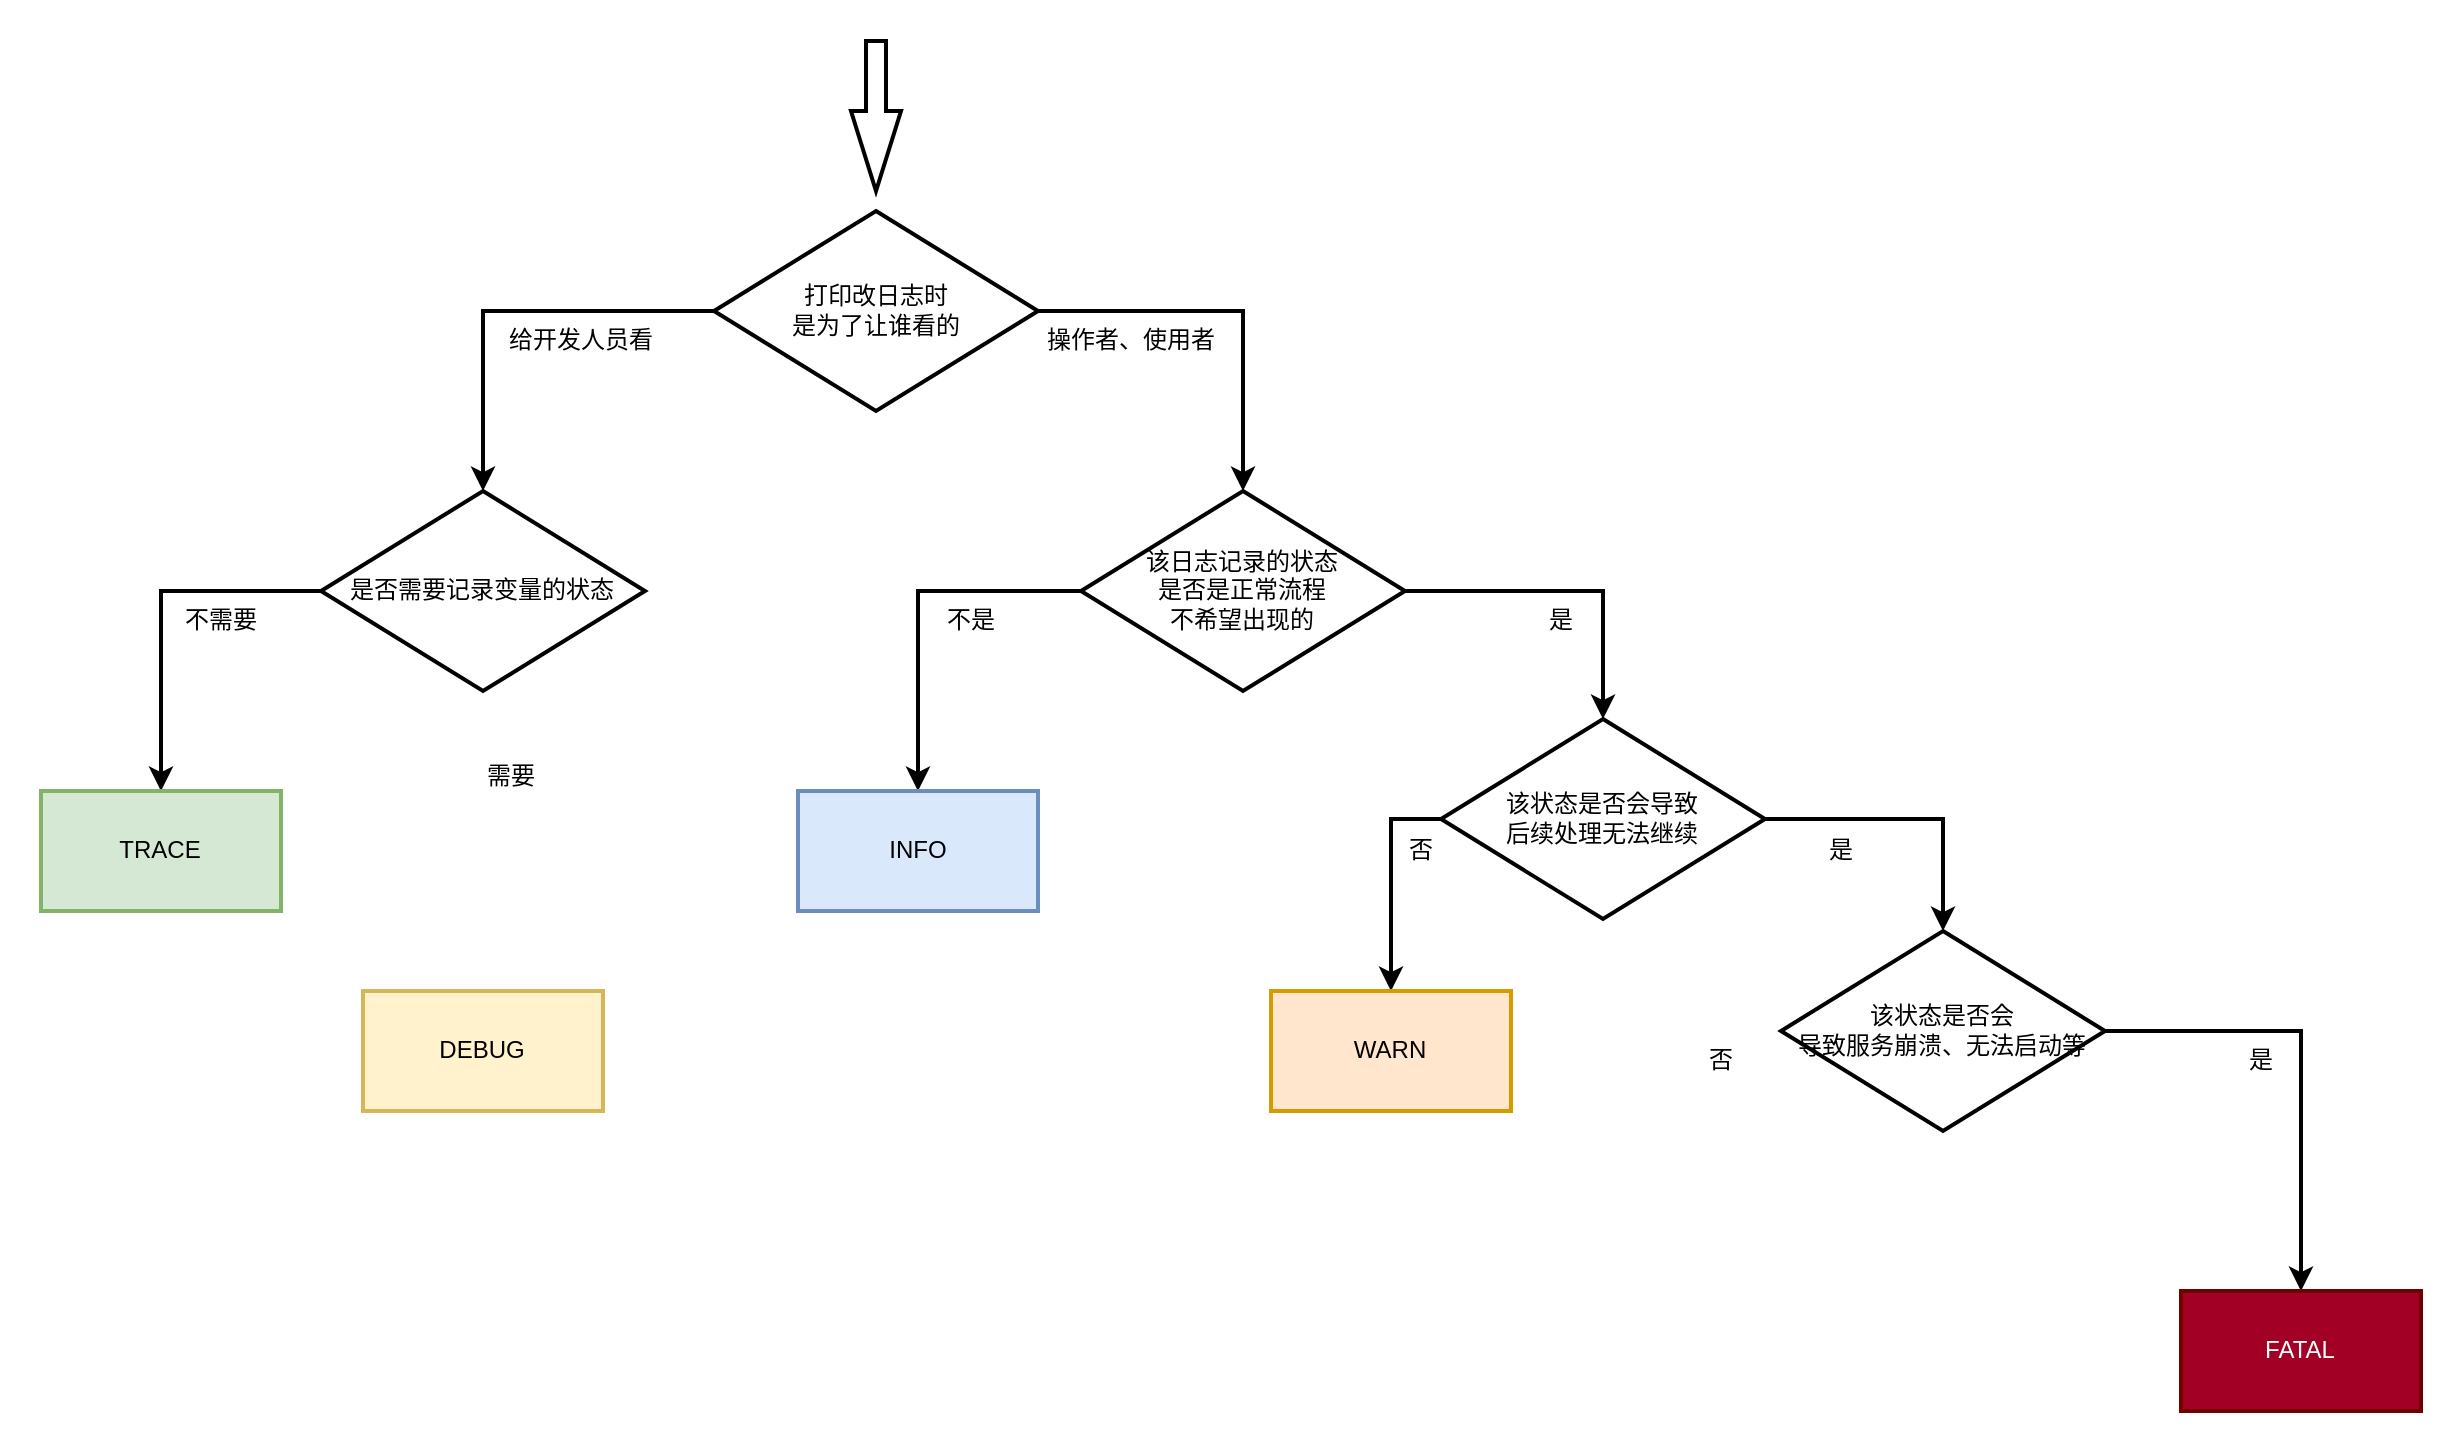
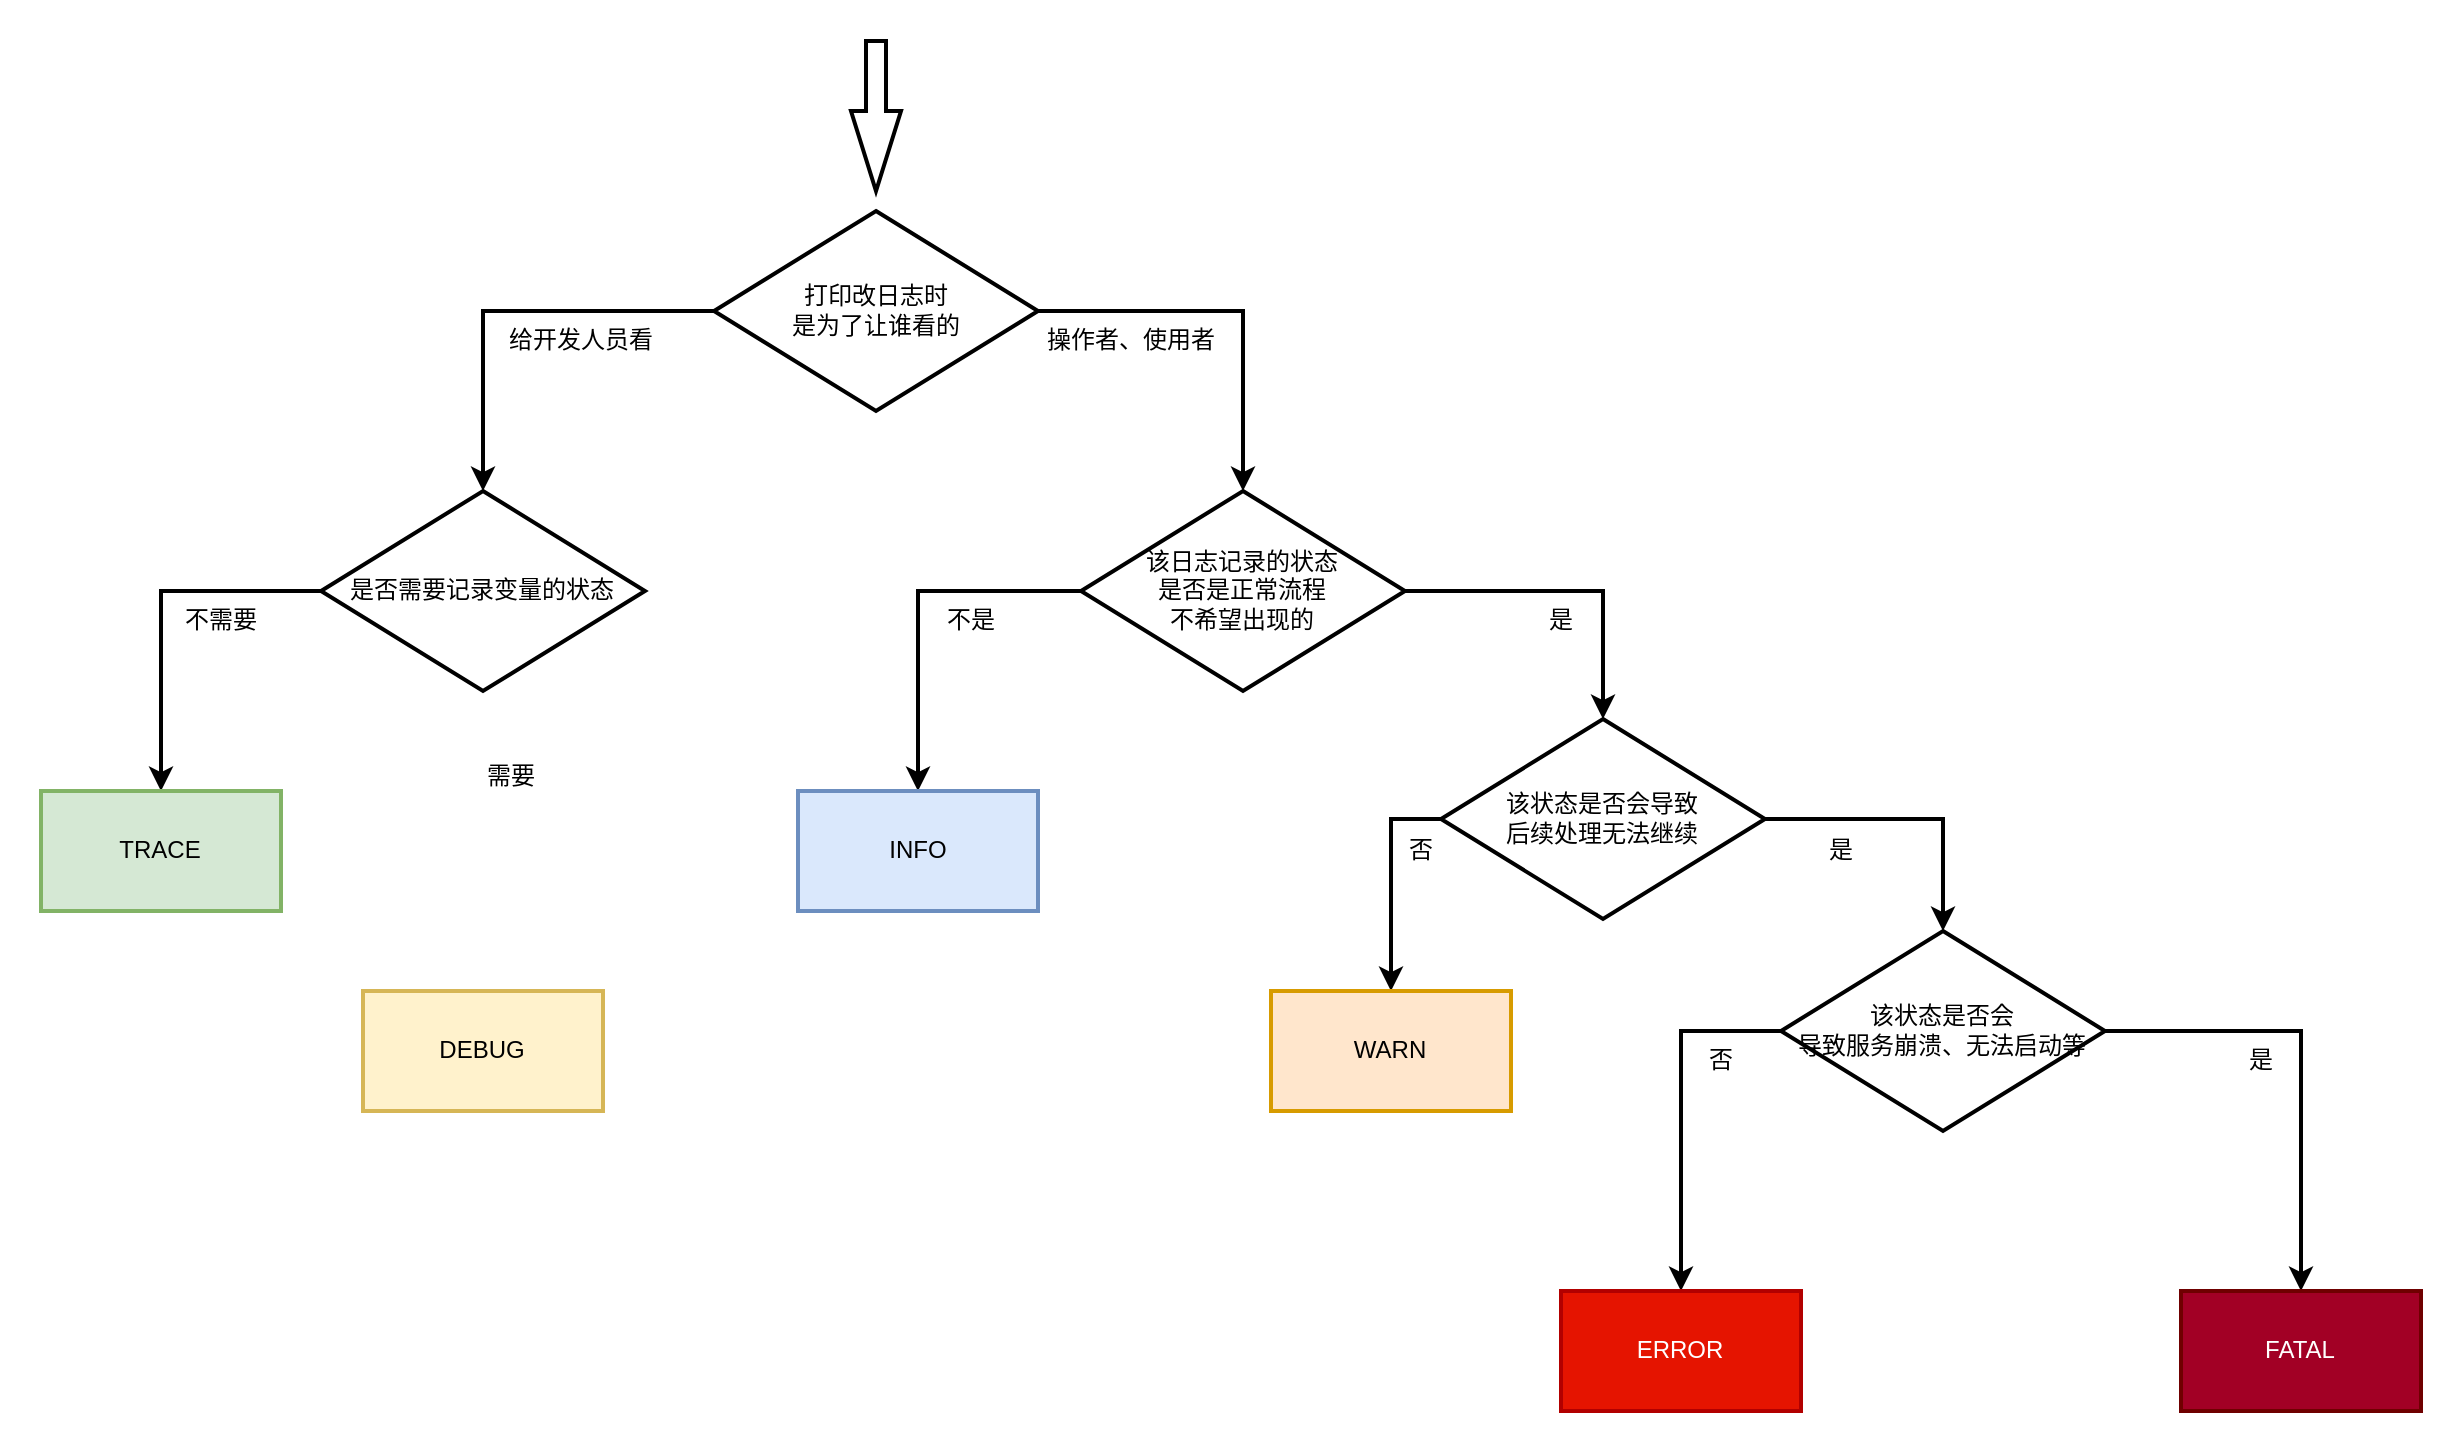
none -> (1681, 1102)
none -> (1681, 1351)
